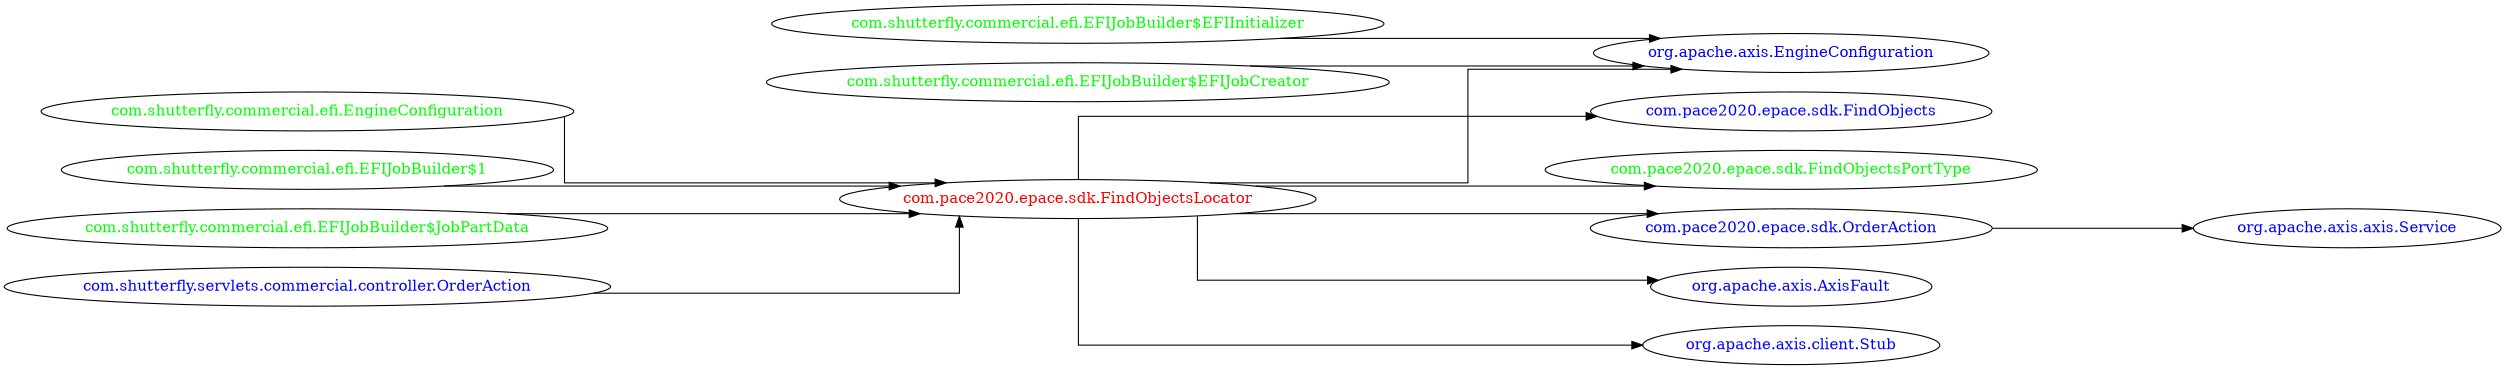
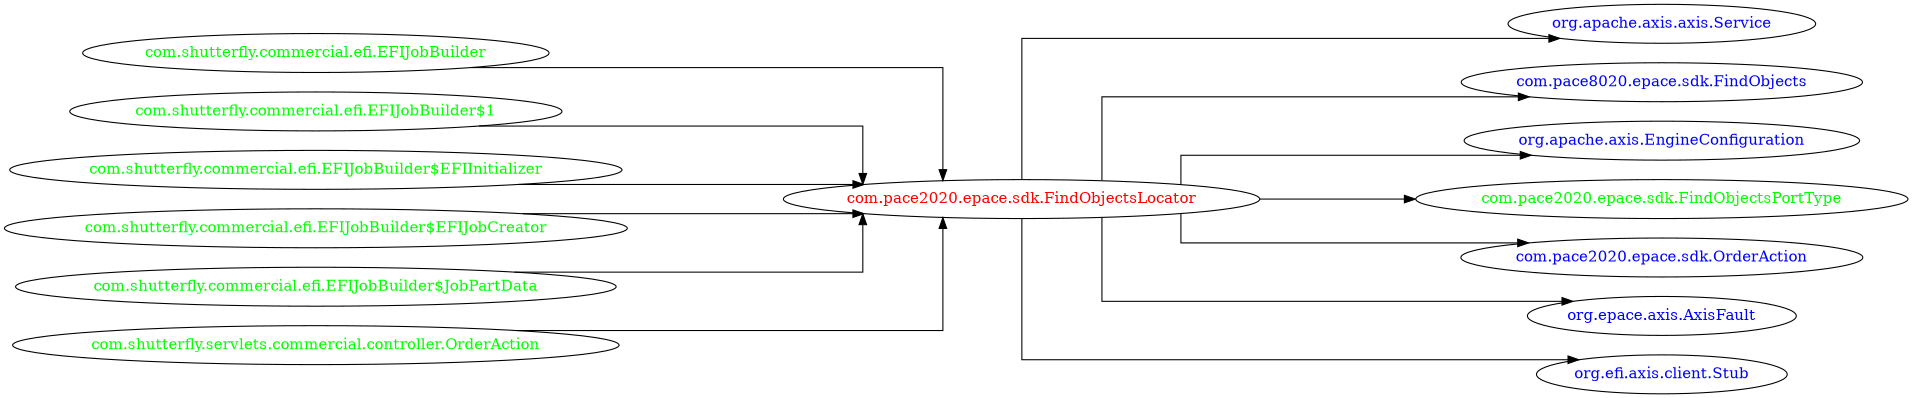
(1465, 38) -> (686, 184)
(1442, 66) -> (688, 214)
(307, 111) -> (316, 53)
(1791, 111) -> (1662, 82)
(2087, 228) -> (1215, 38)
(307, 287) -> (316, 345)
(1791, 287) -> (1662, 316)
(1791, 345) -> (1662, 374)
